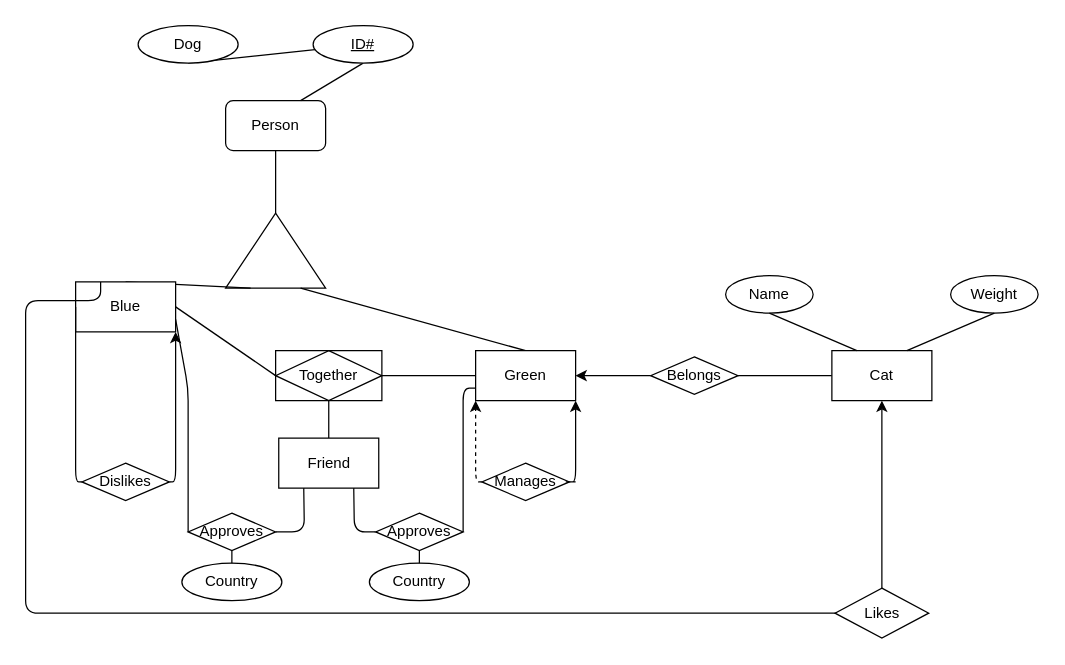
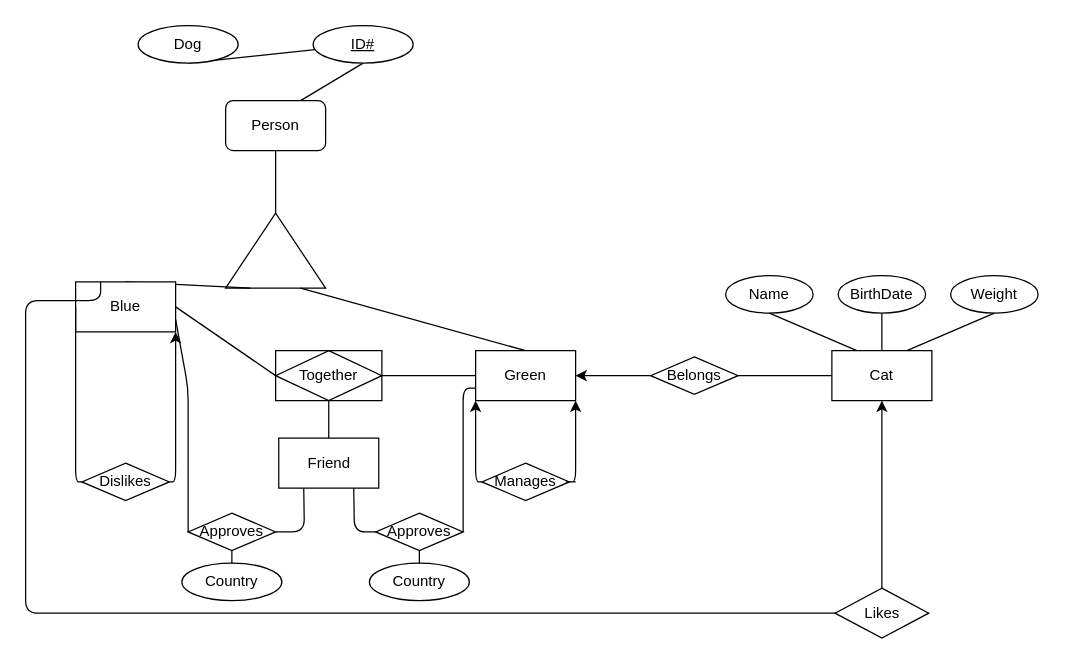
none -> (882, 294)
none -> (882, 332)
(476, 445) -> (476, 445)
